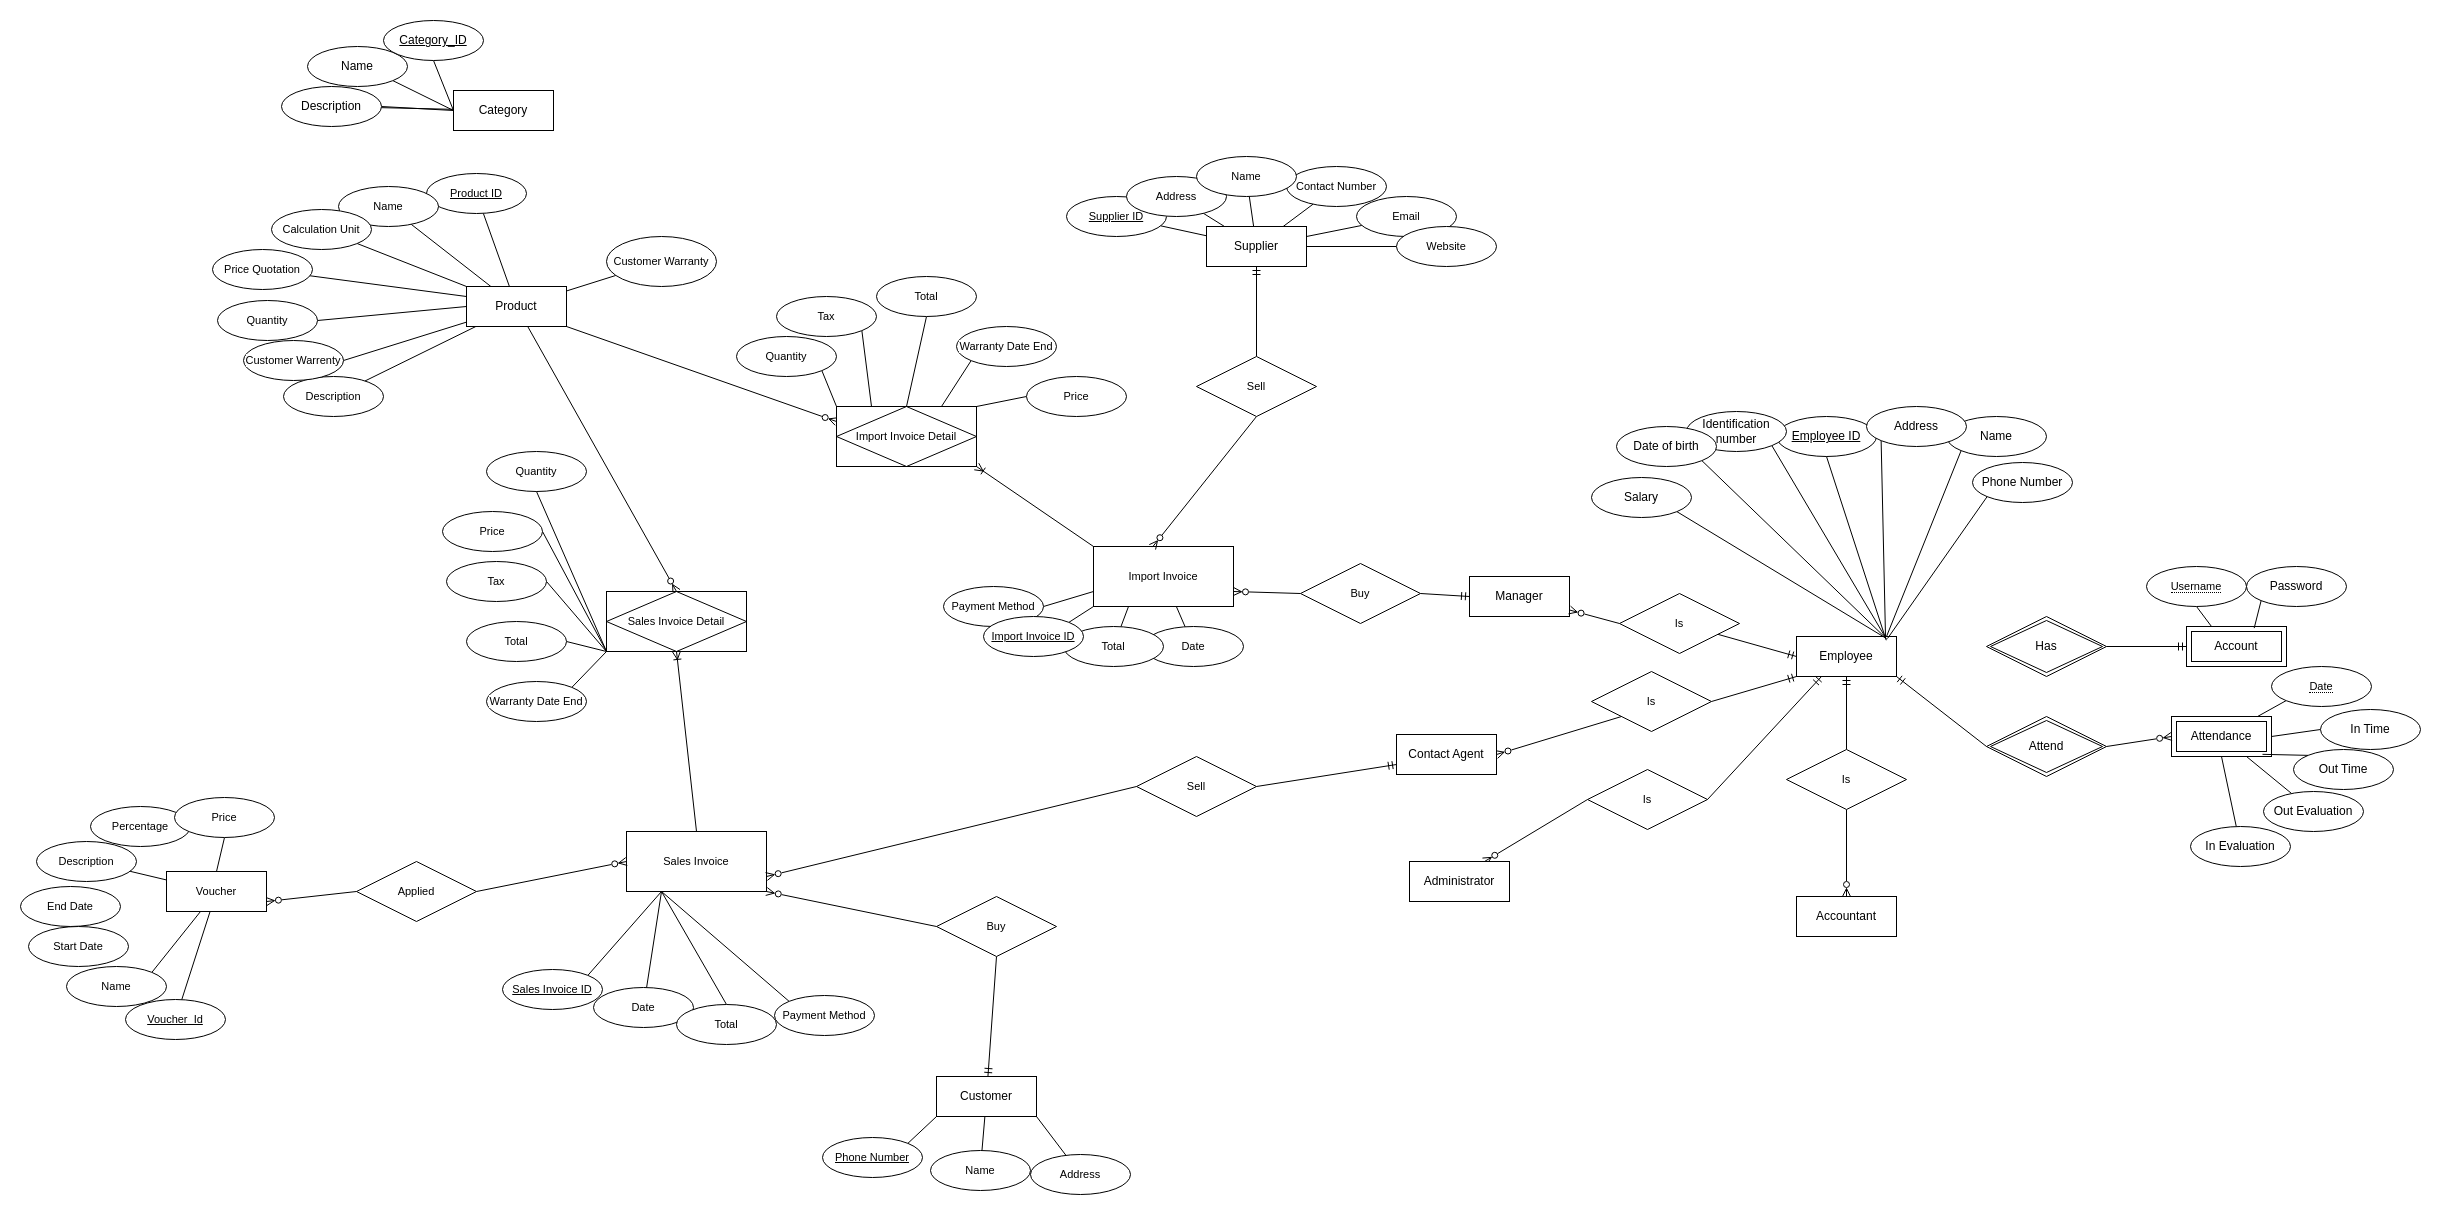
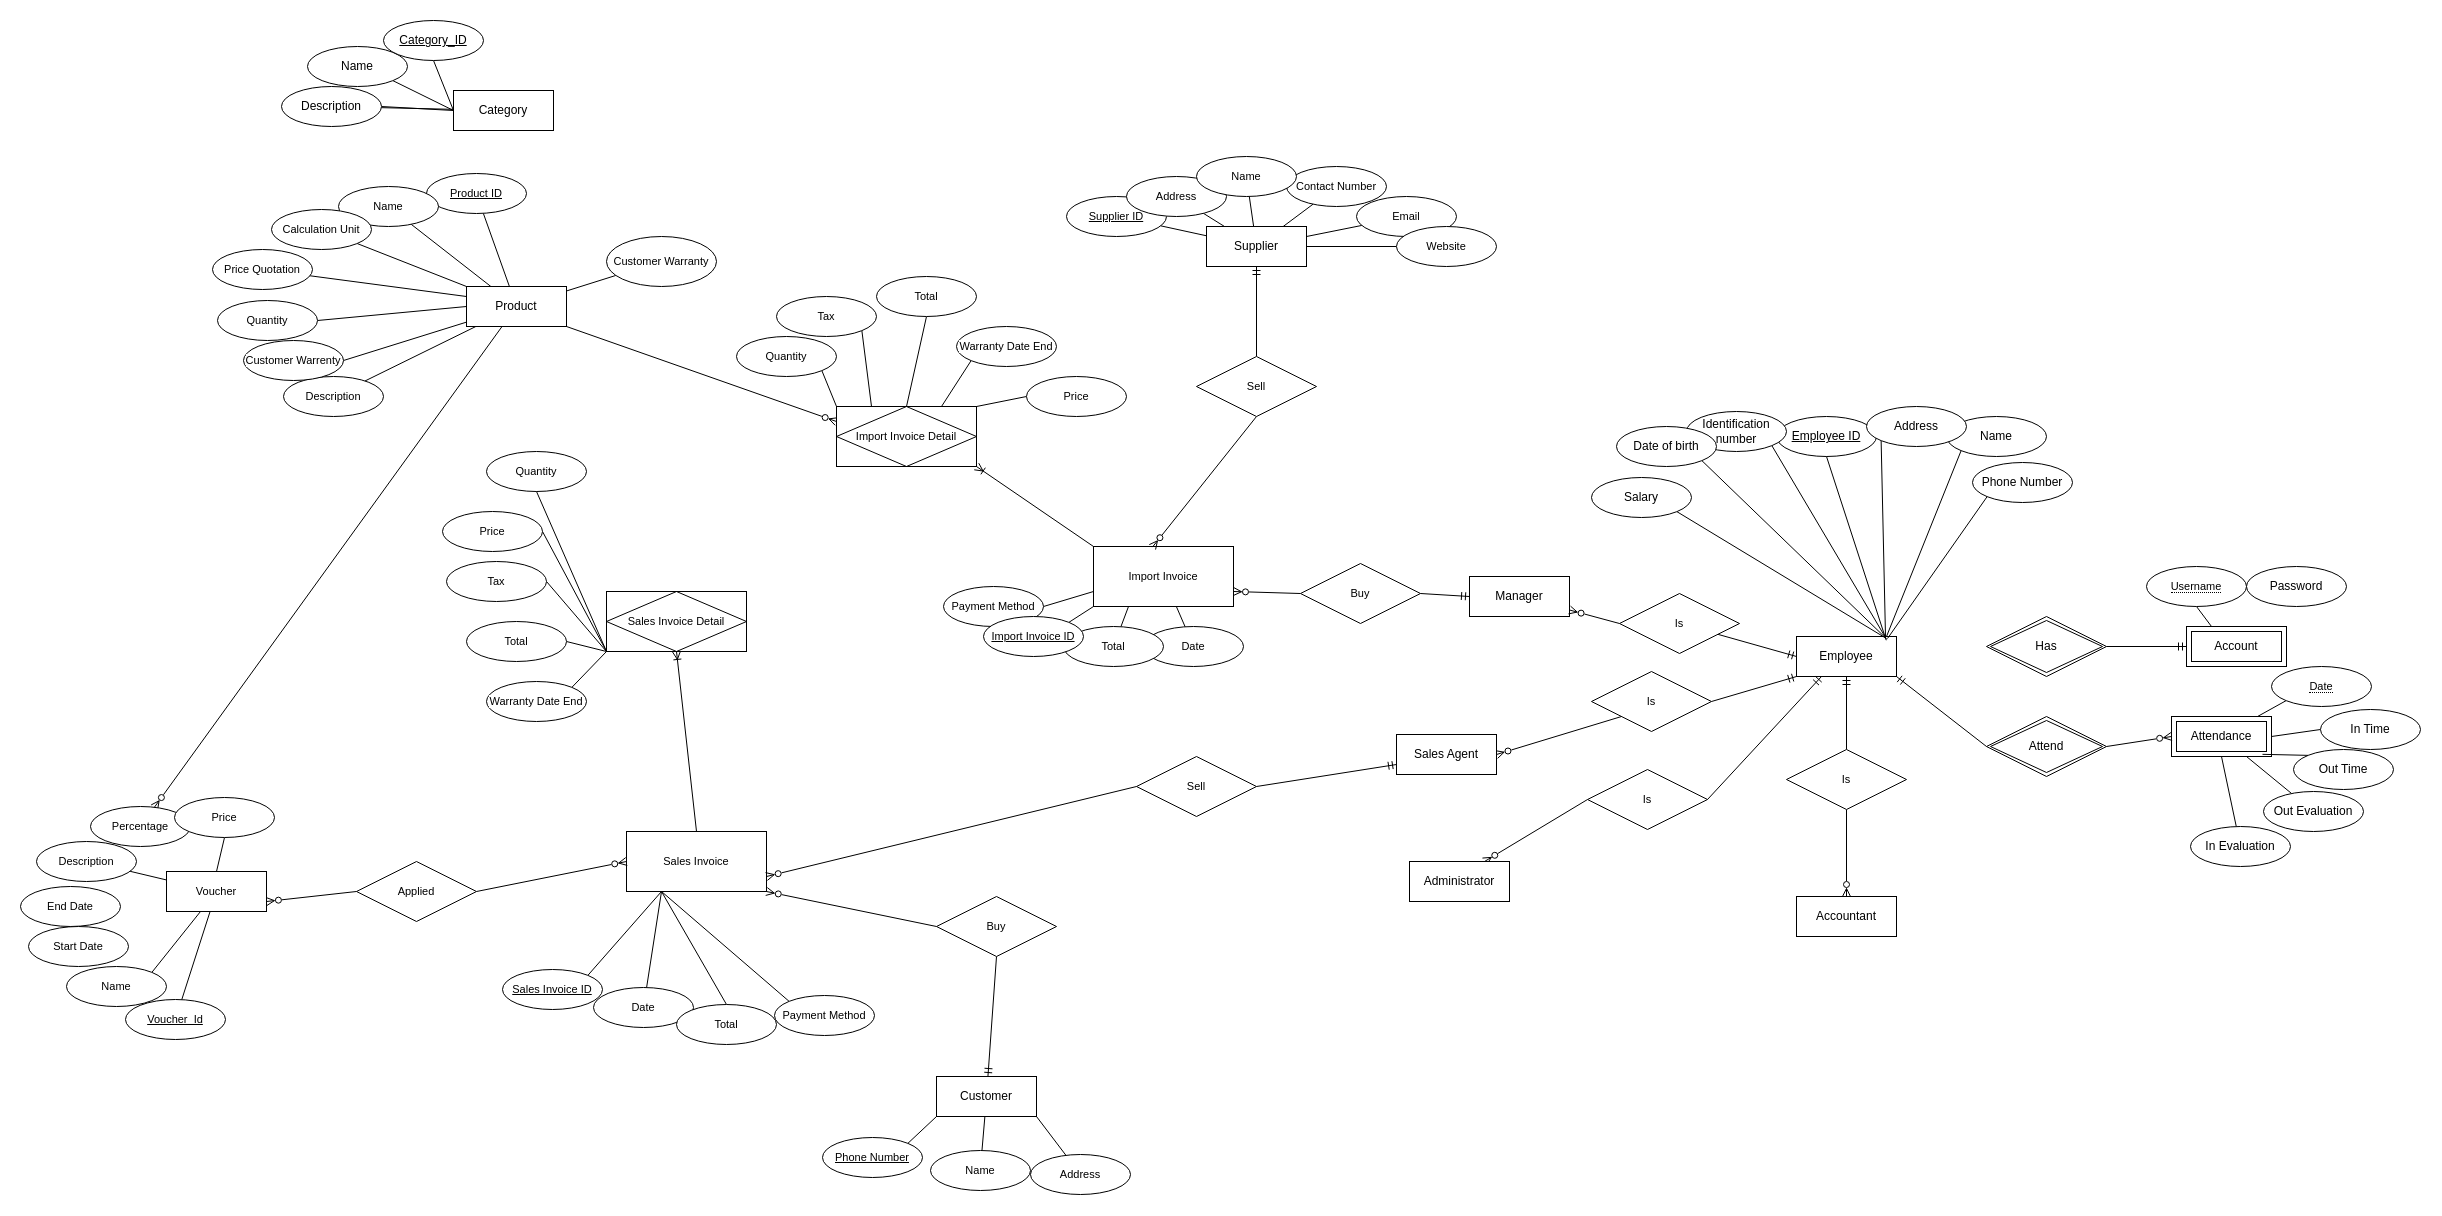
(598, 452) -> (333, 560)
(2258, 614) -> none
(1447, 755) -> (1447, 755)
